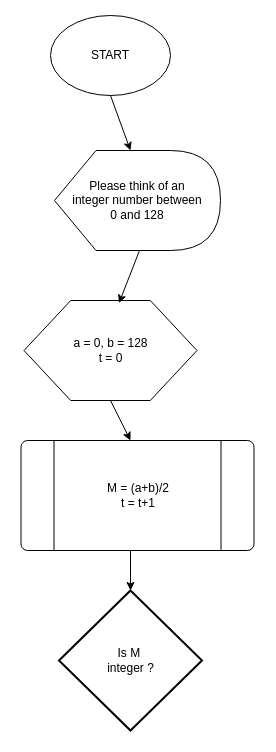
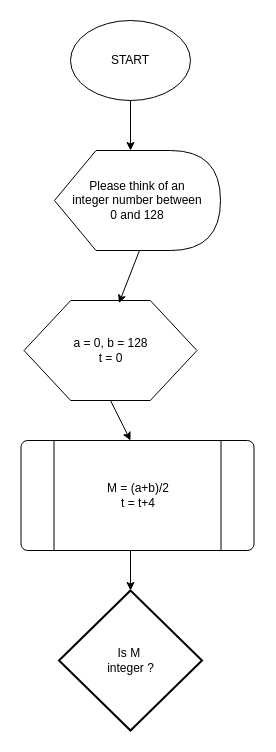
(111, 56) -> (131, 61)
(139, 496) -> (139, 496)
